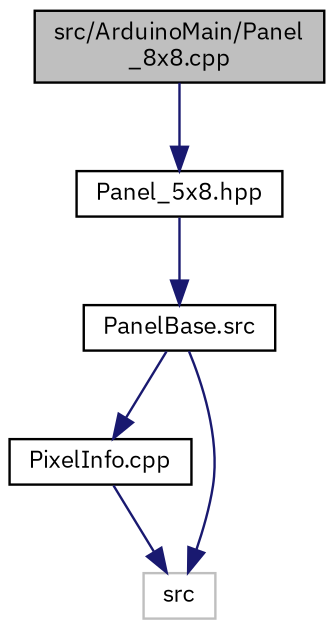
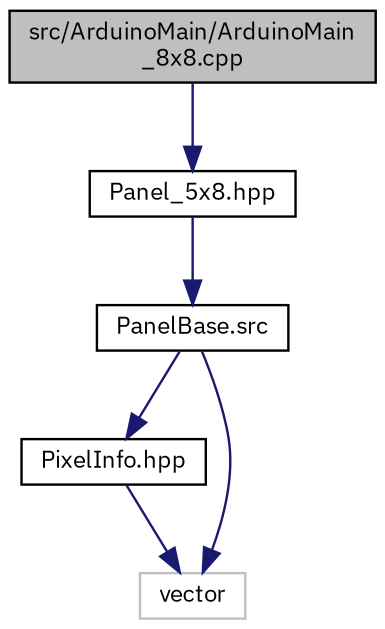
(179, 47) -> (193, 47)
(101, 462) -> (114, 462)
(179, 596) -> (193, 596)
